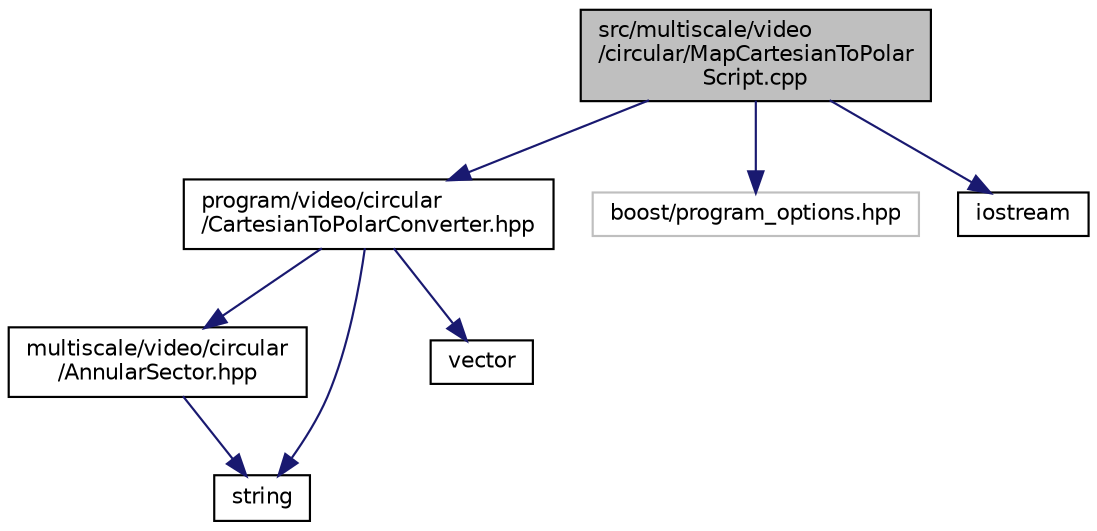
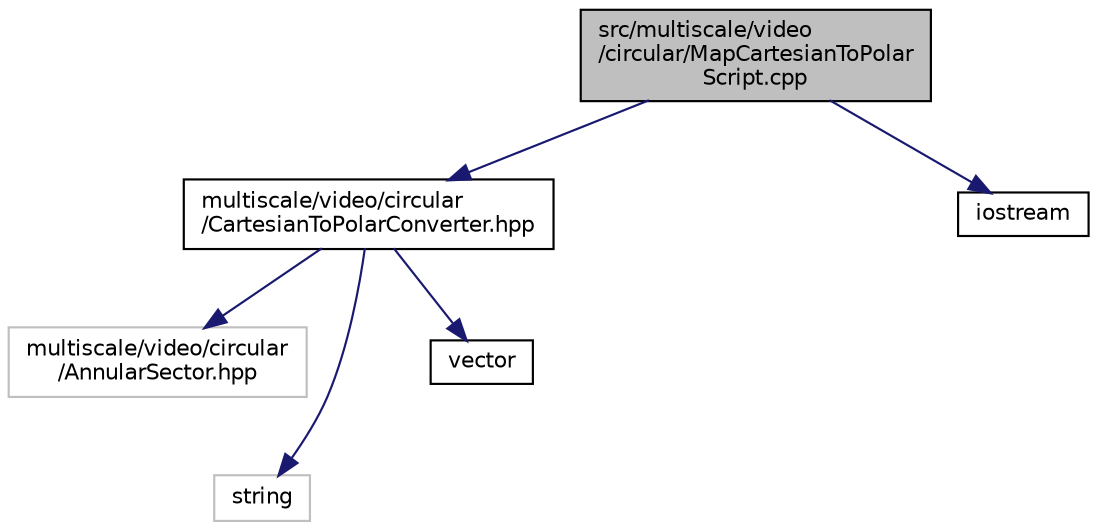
(369, 214) -> (369, 214)
(756, 214) -> none
(158, 362) -> (158, 362)
(208, 428) -> none
(262, 498) -> (262, 498)
